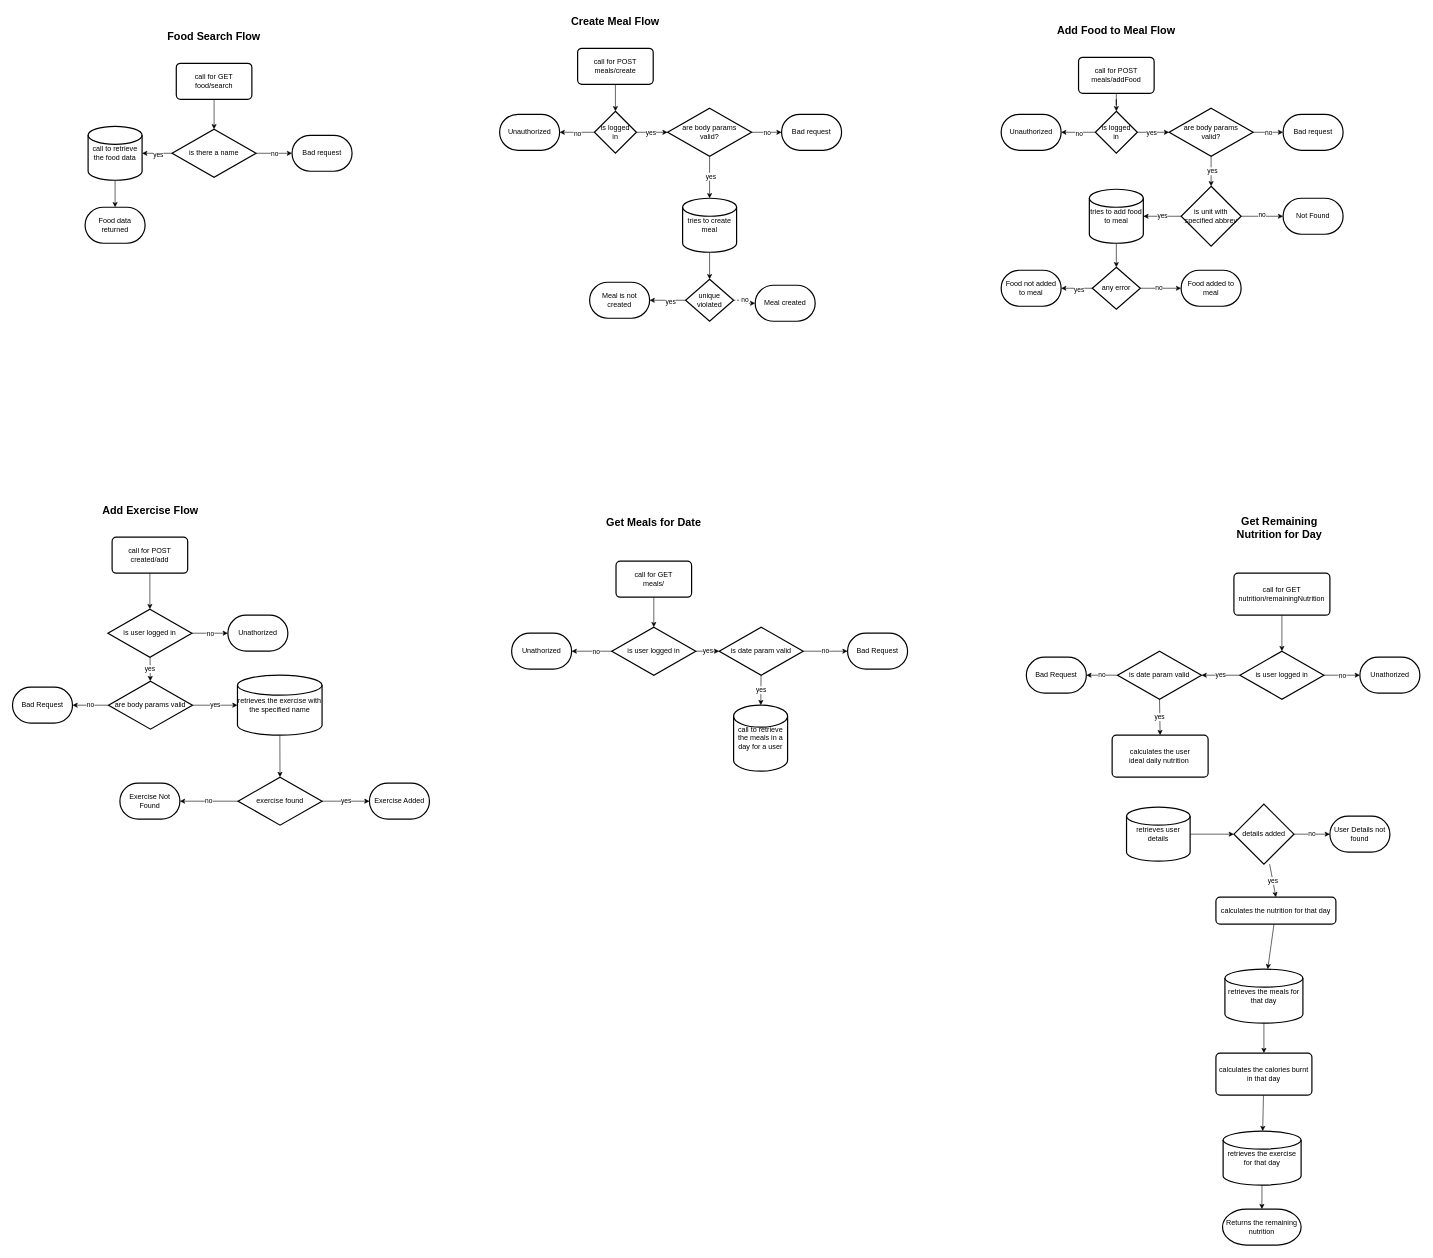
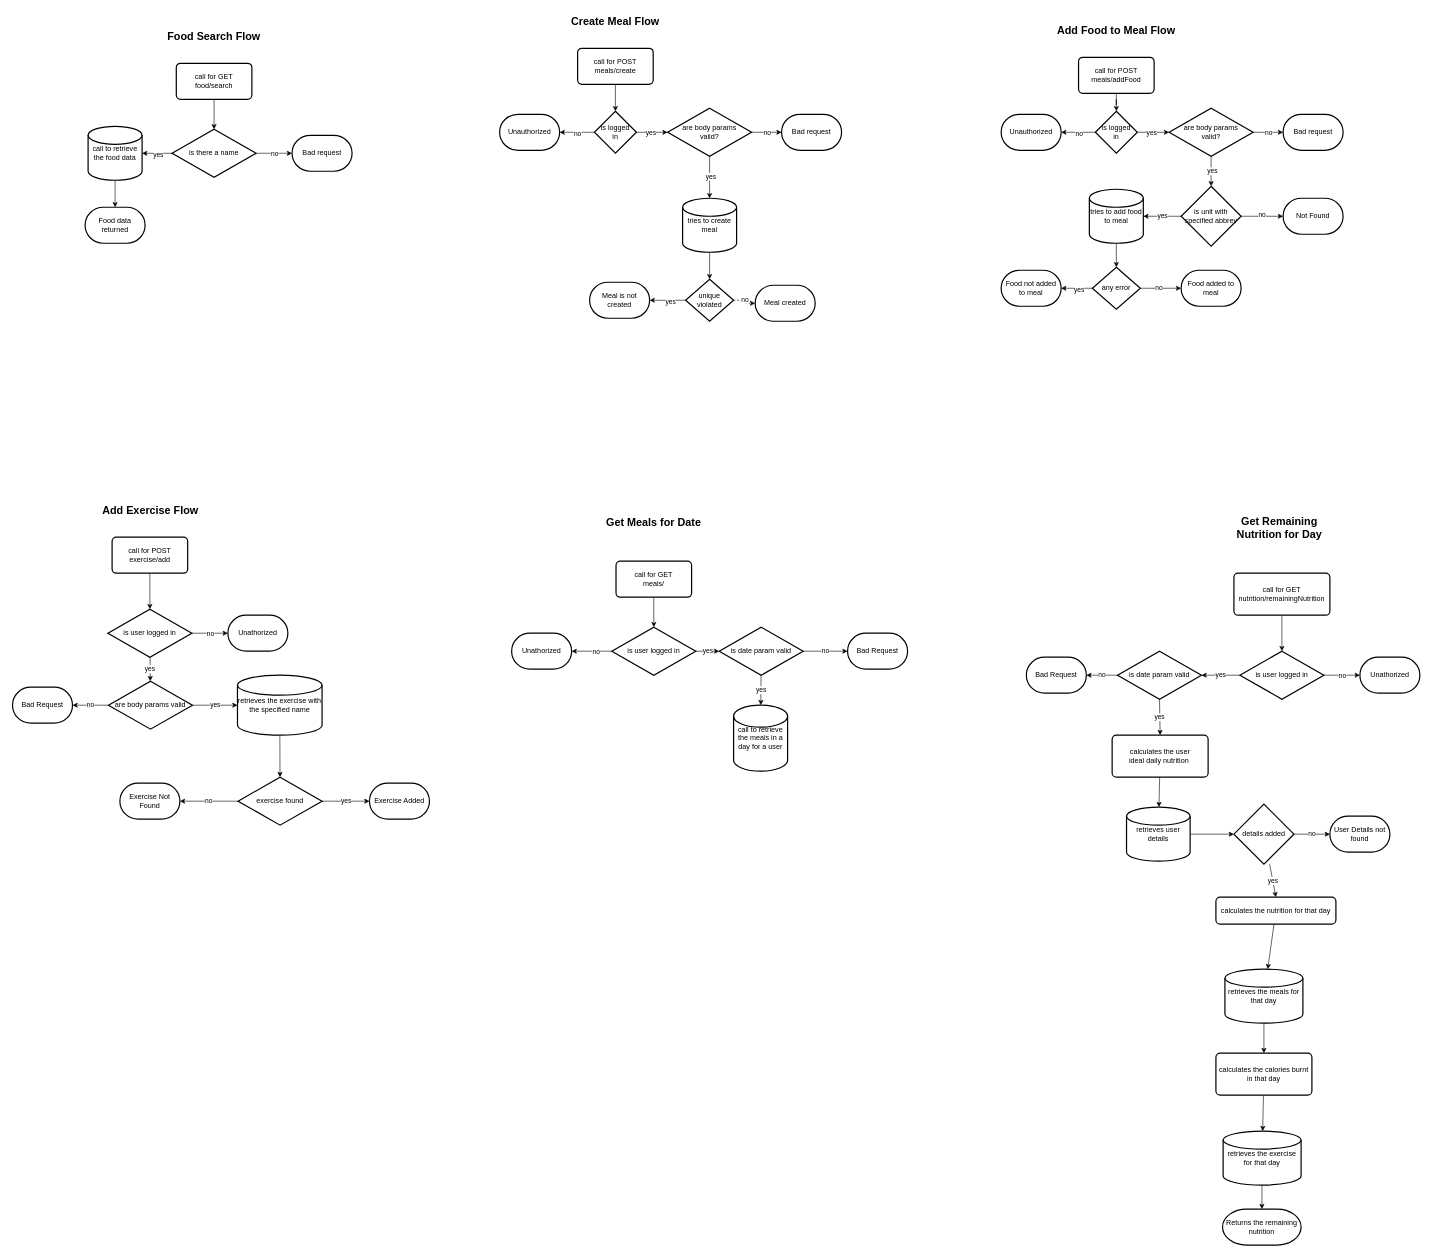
(150, 555) -> (150, 555)
none -> (1159, 784)
